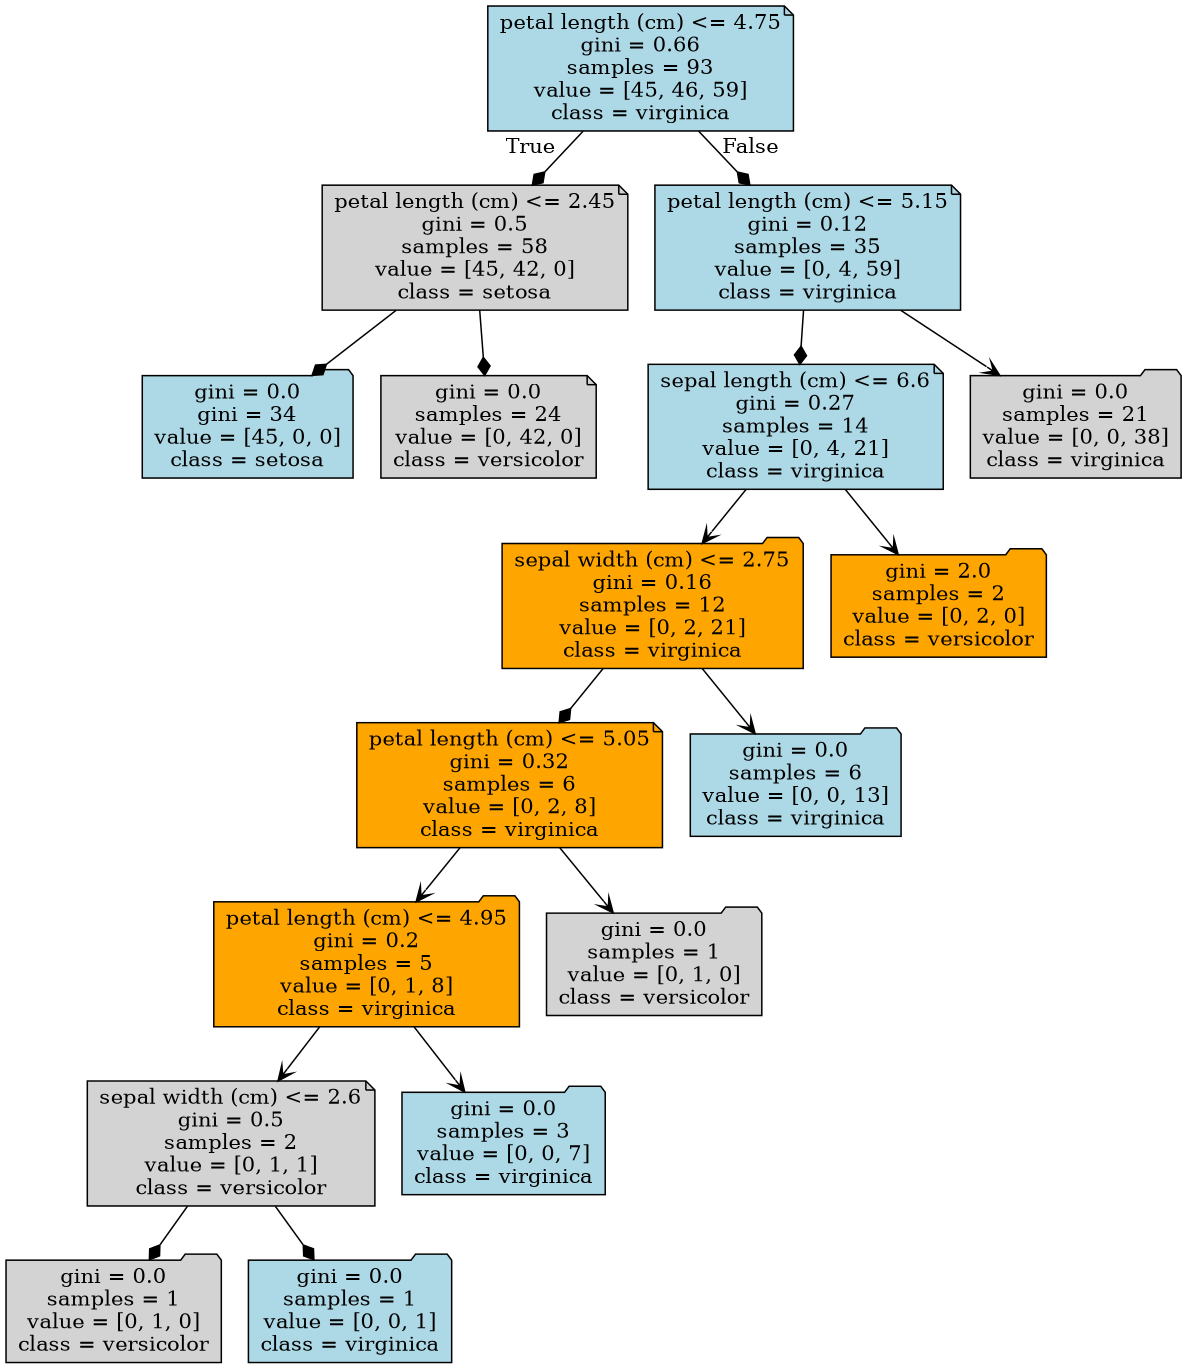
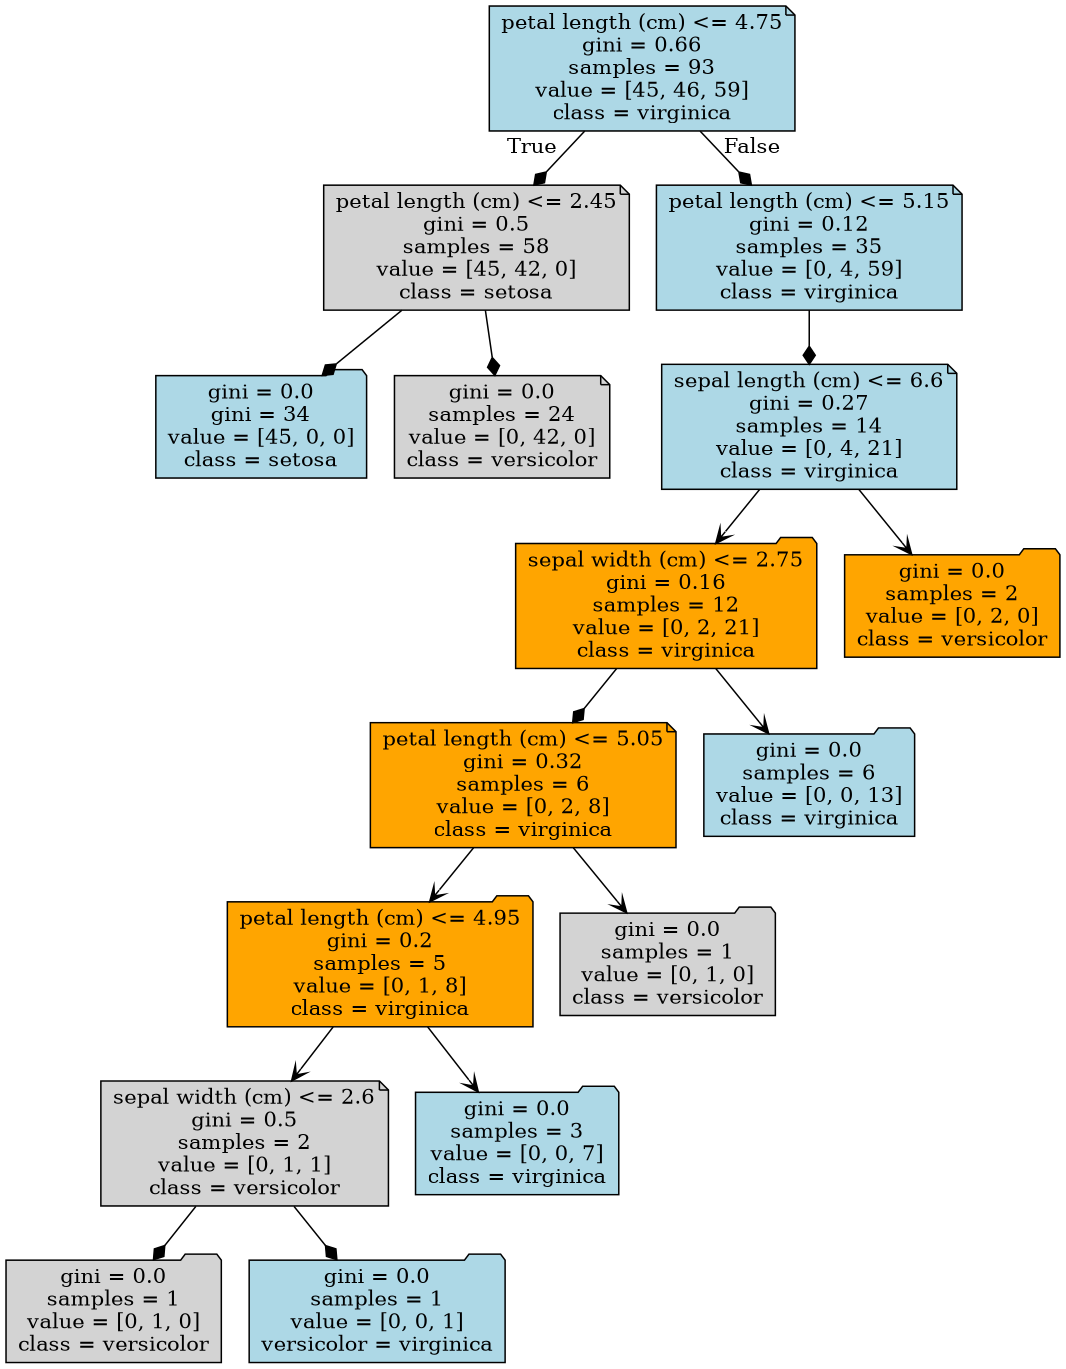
(1076, 427) -> none
(939, 606) -> (952, 606)
(350, 1311) -> (377, 1311)
